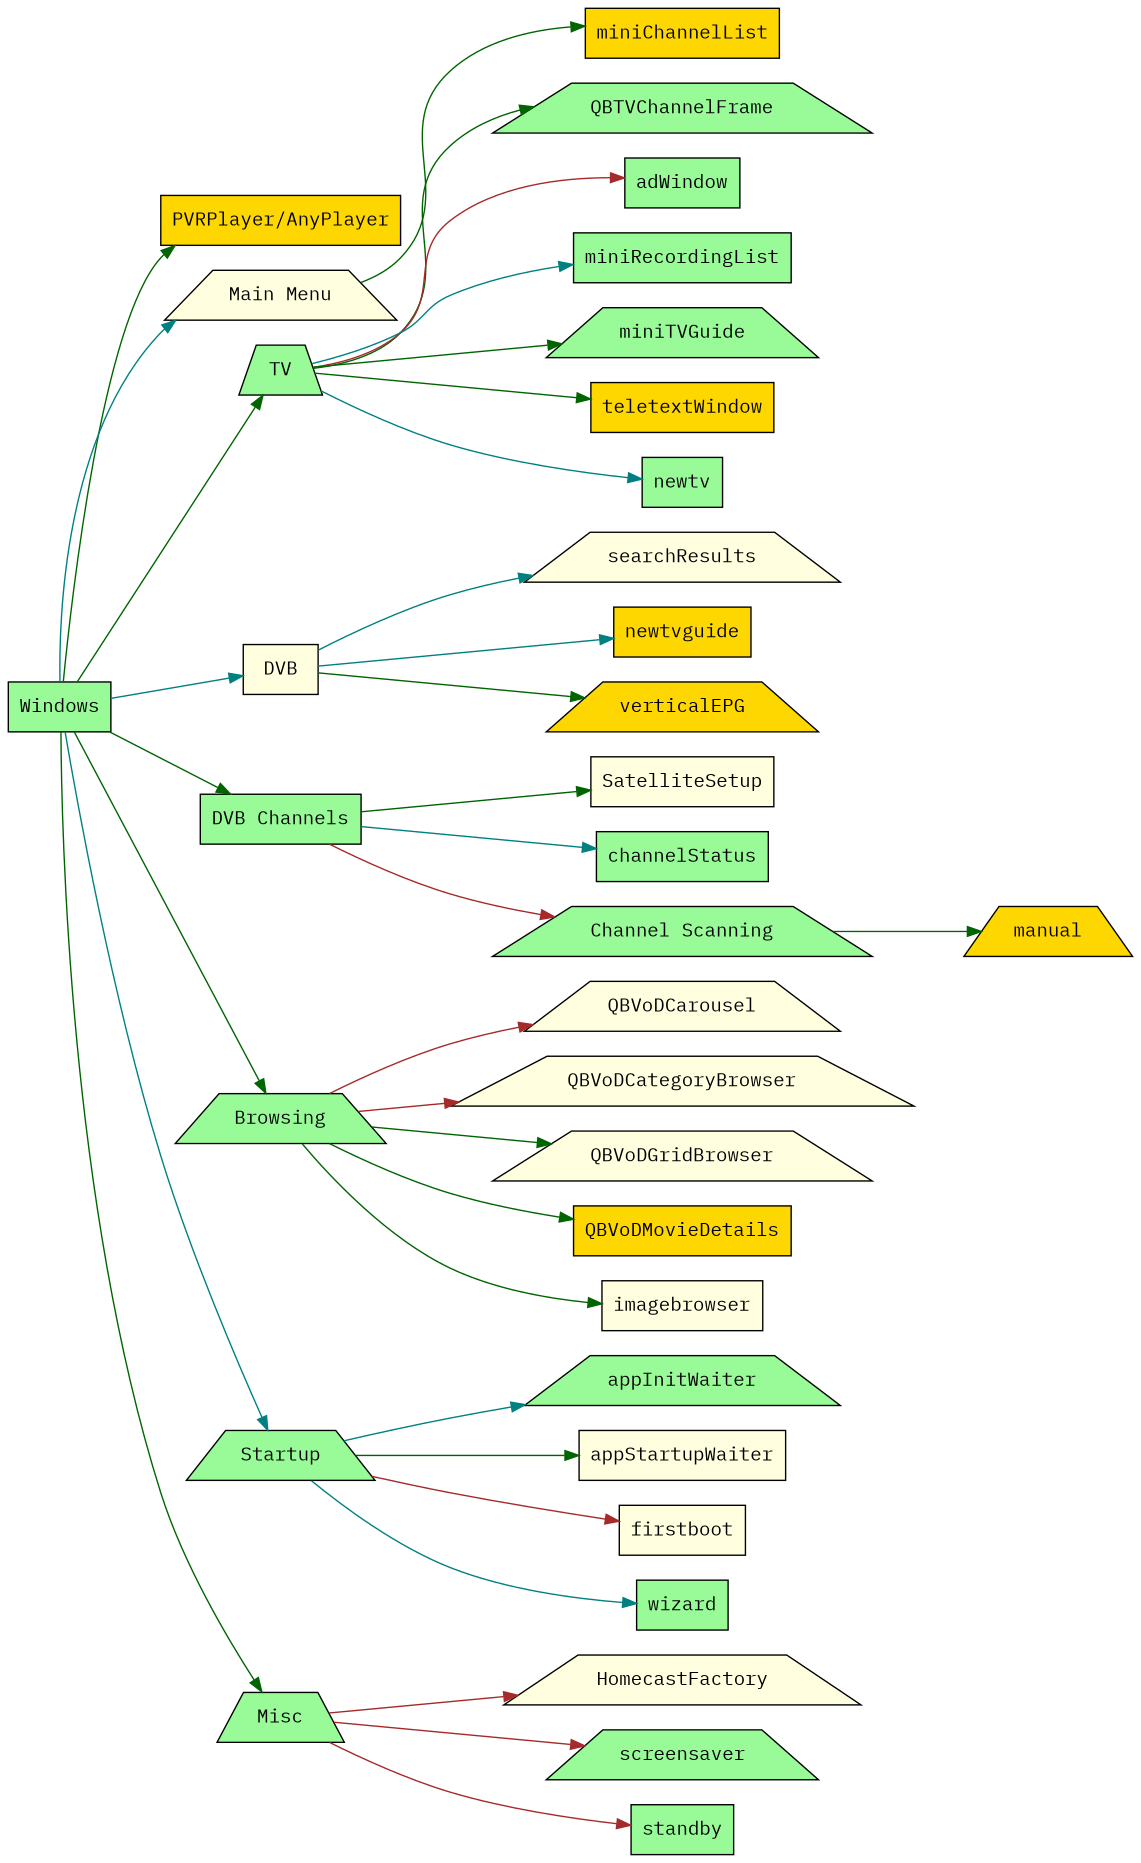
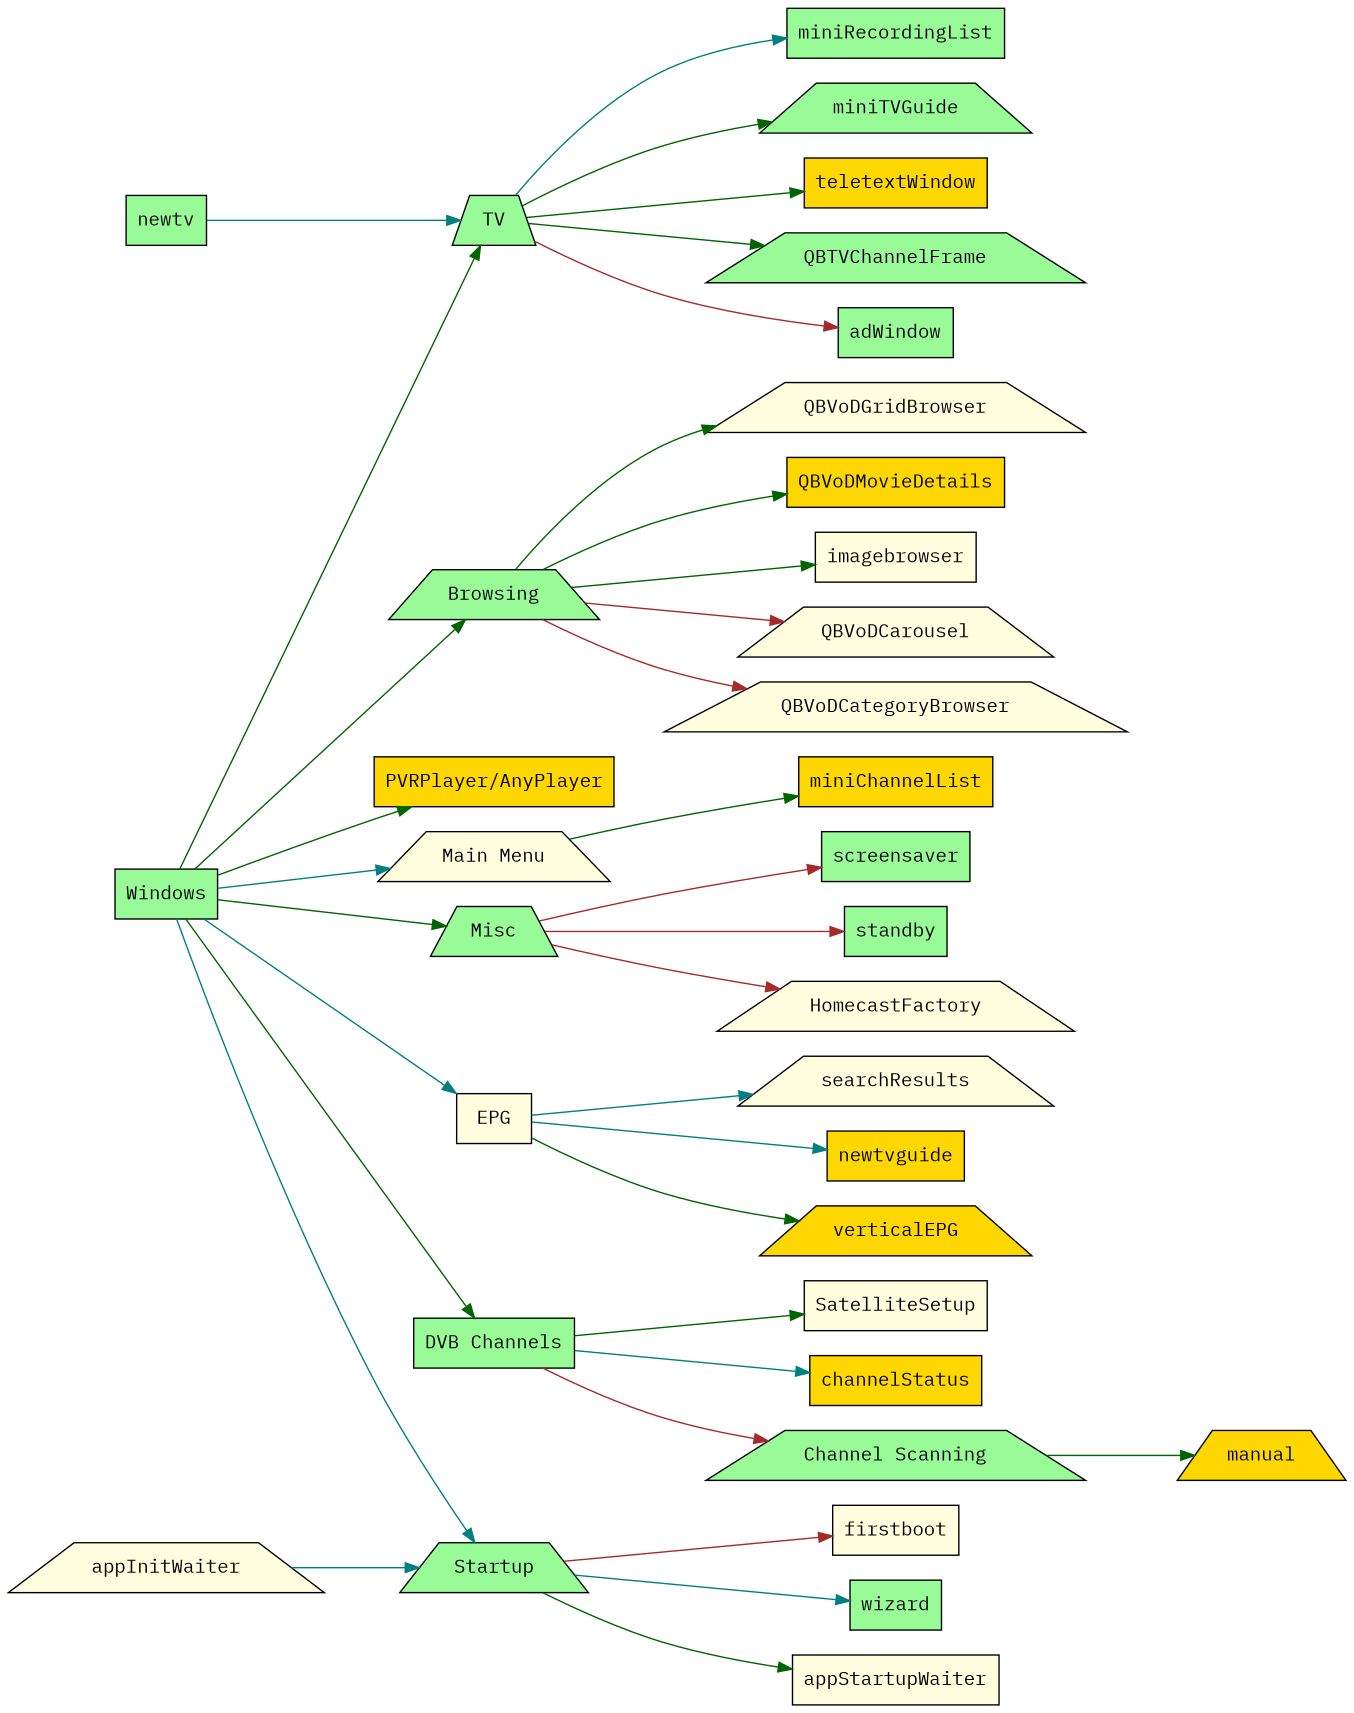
(470, 450) -> (327, 220)
(281, 669) -> (494, 1119)
(682, 857) -> (896, 1381)
(682, 1381) -> (166, 1568)
(427, 1423) -> (348, 1568)
(682, 1755) -> (896, 857)
